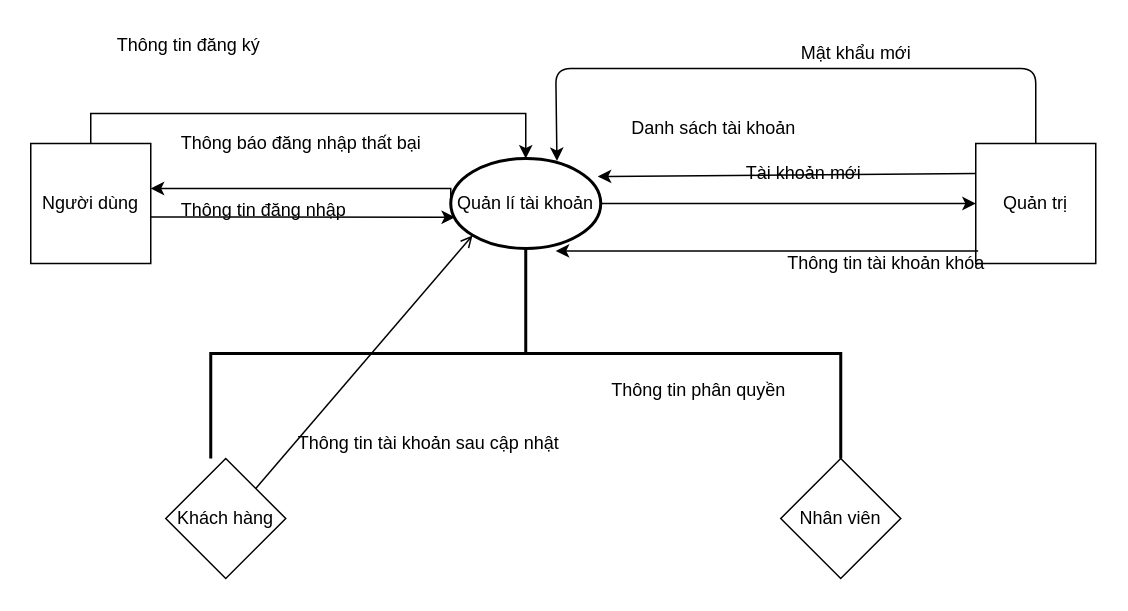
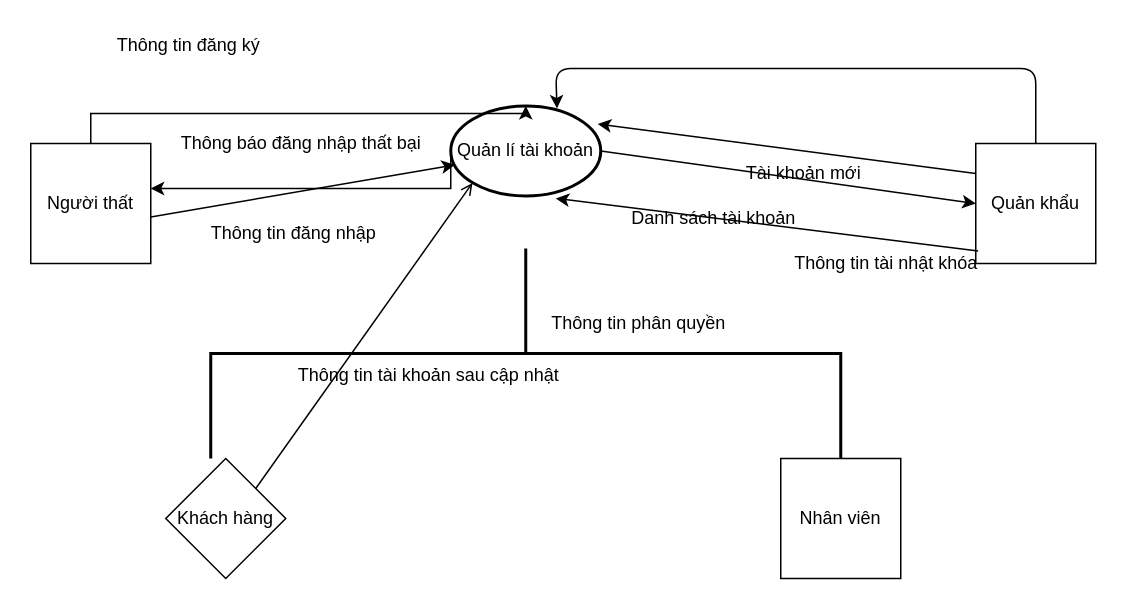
(856, 53) -> none
(713, 128) -> (713, 218)
(91, 203) -> (91, 203)
(526, 203) -> (526, 151)
(1036, 203) -> (1036, 203)
(263, 211) -> (293, 233)
(887, 263) -> (887, 263)
(698, 391) -> (638, 323)
(428, 443) -> (428, 376)
(841, 518) -> (841, 518)
